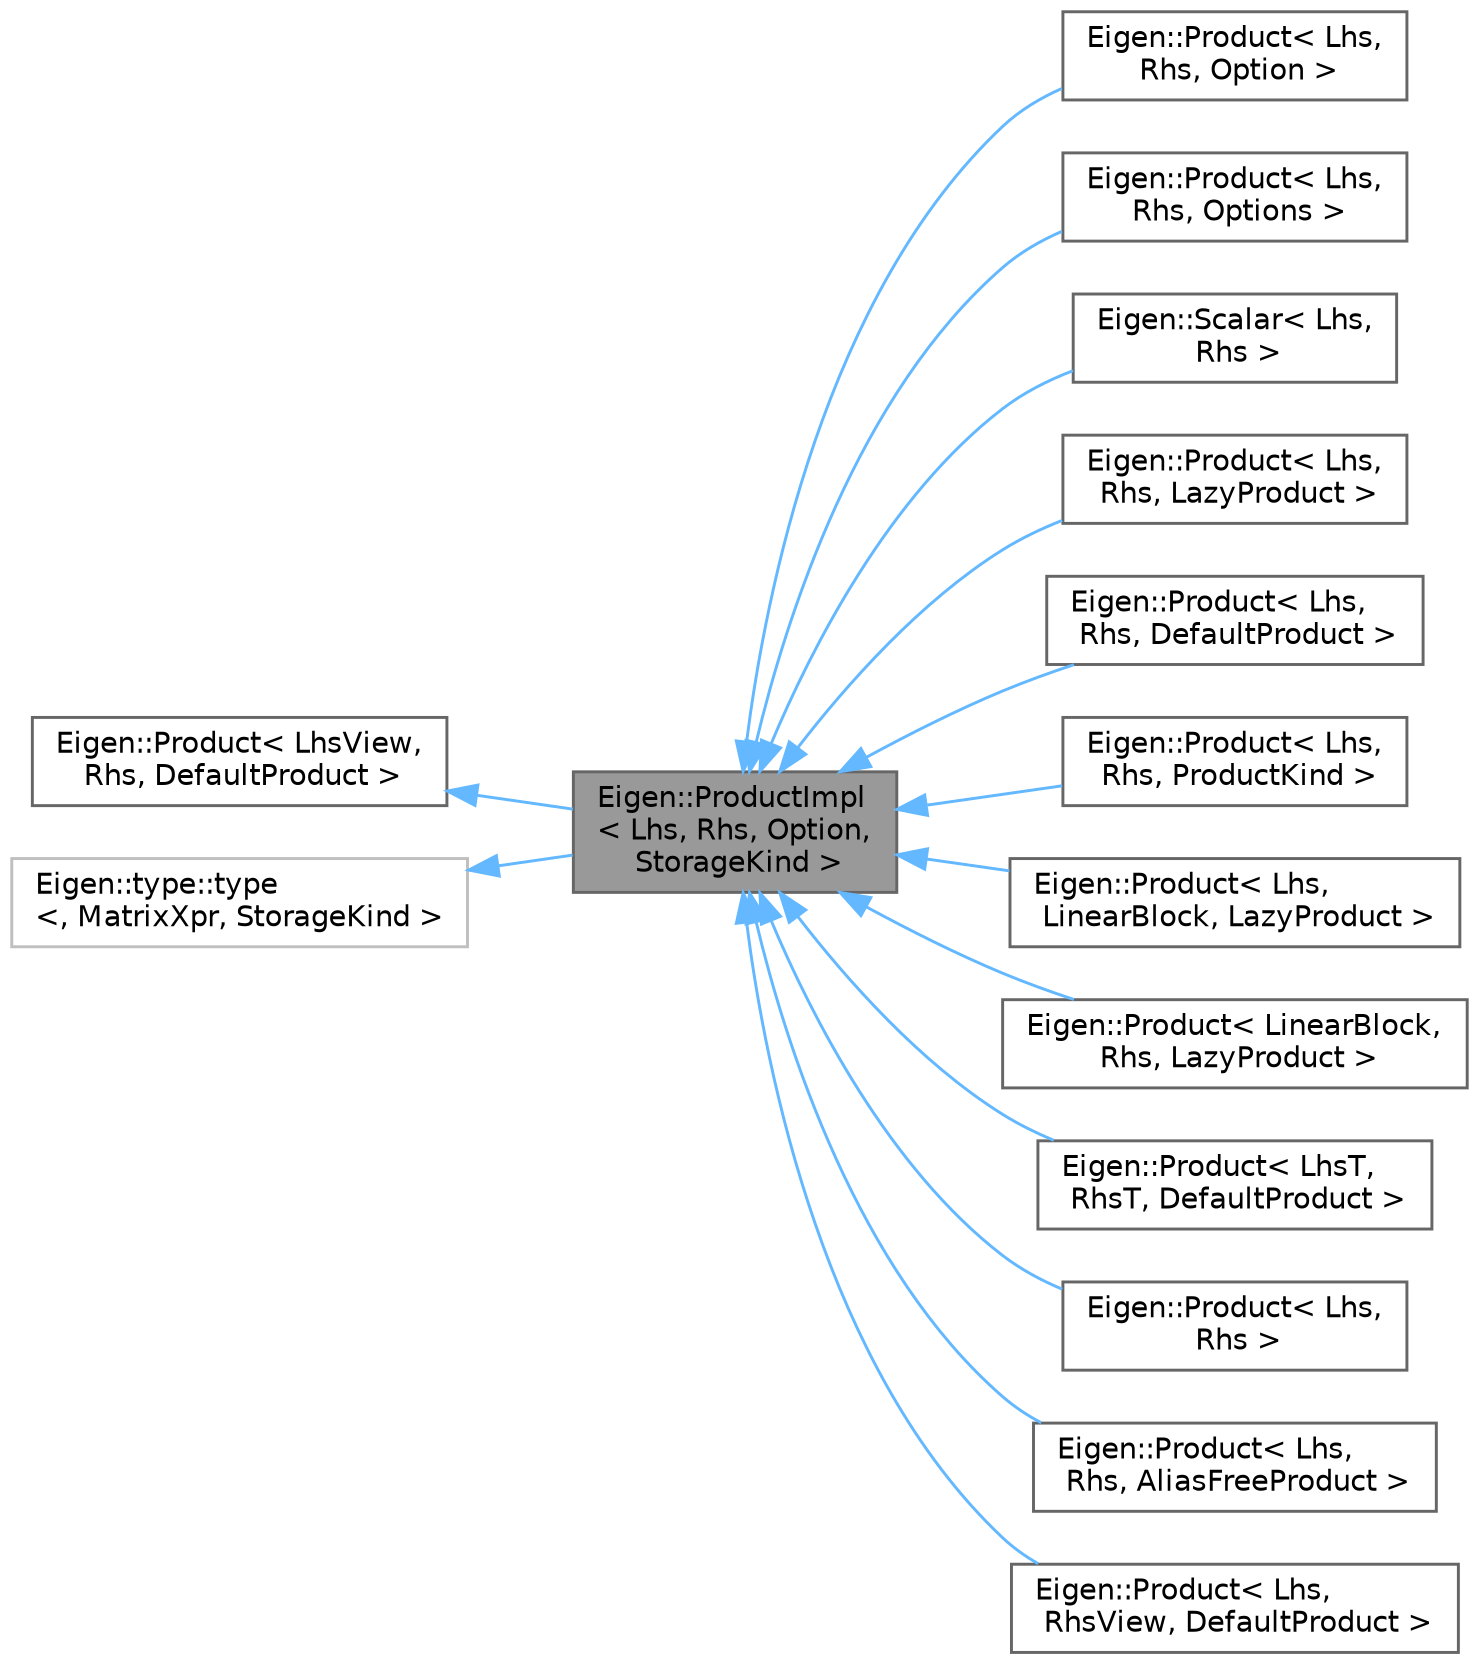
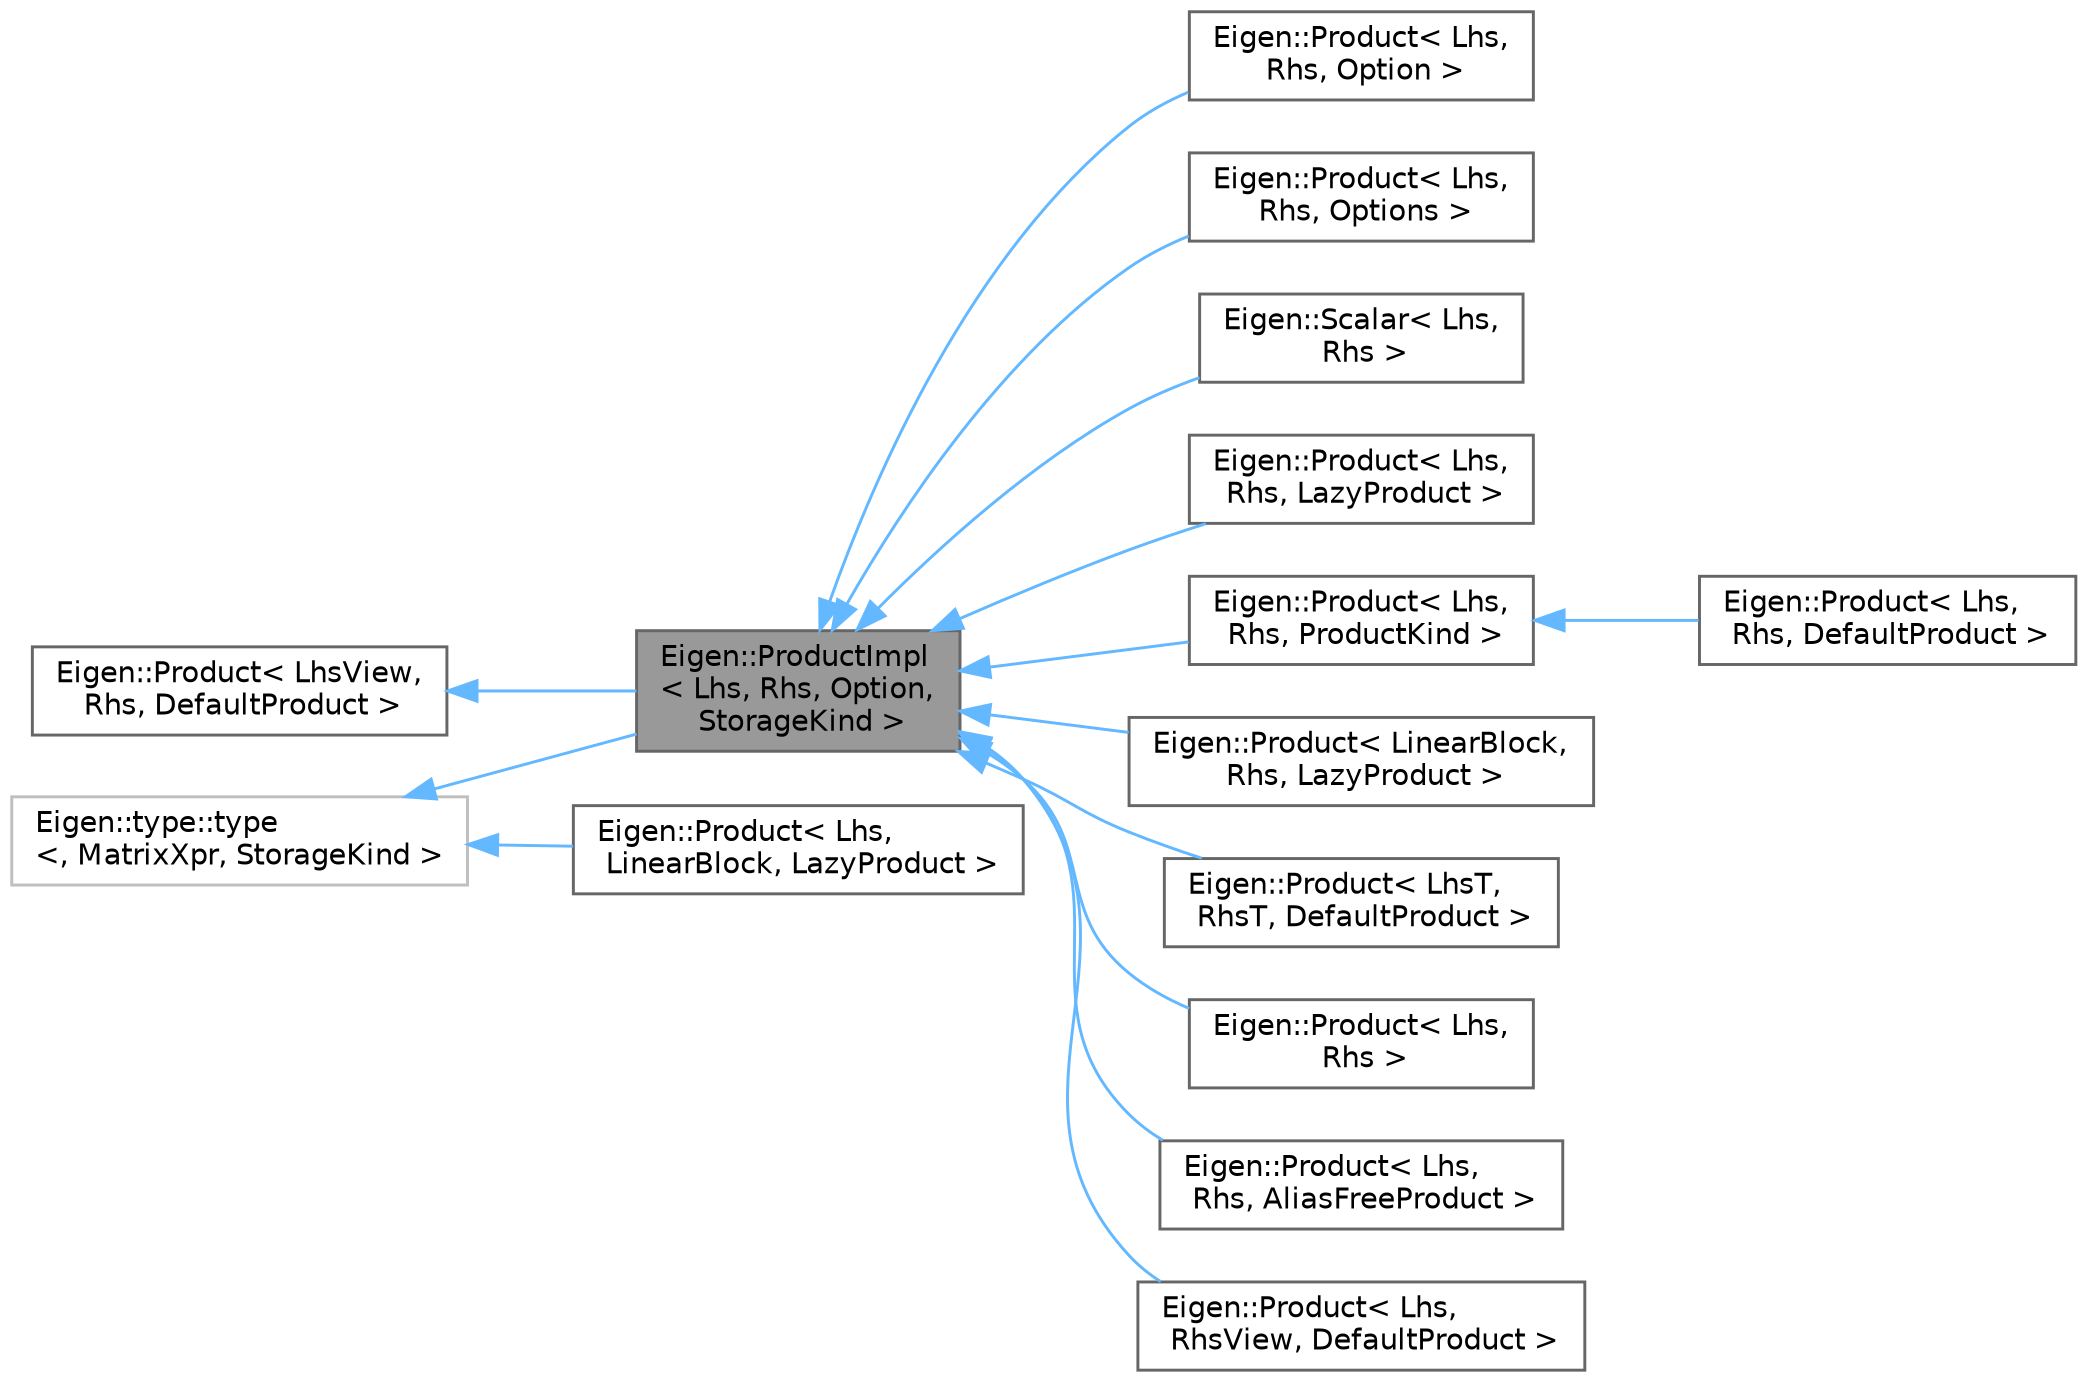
(968, 706) -> (1632, 620)
(968, 865) -> (535, 846)
